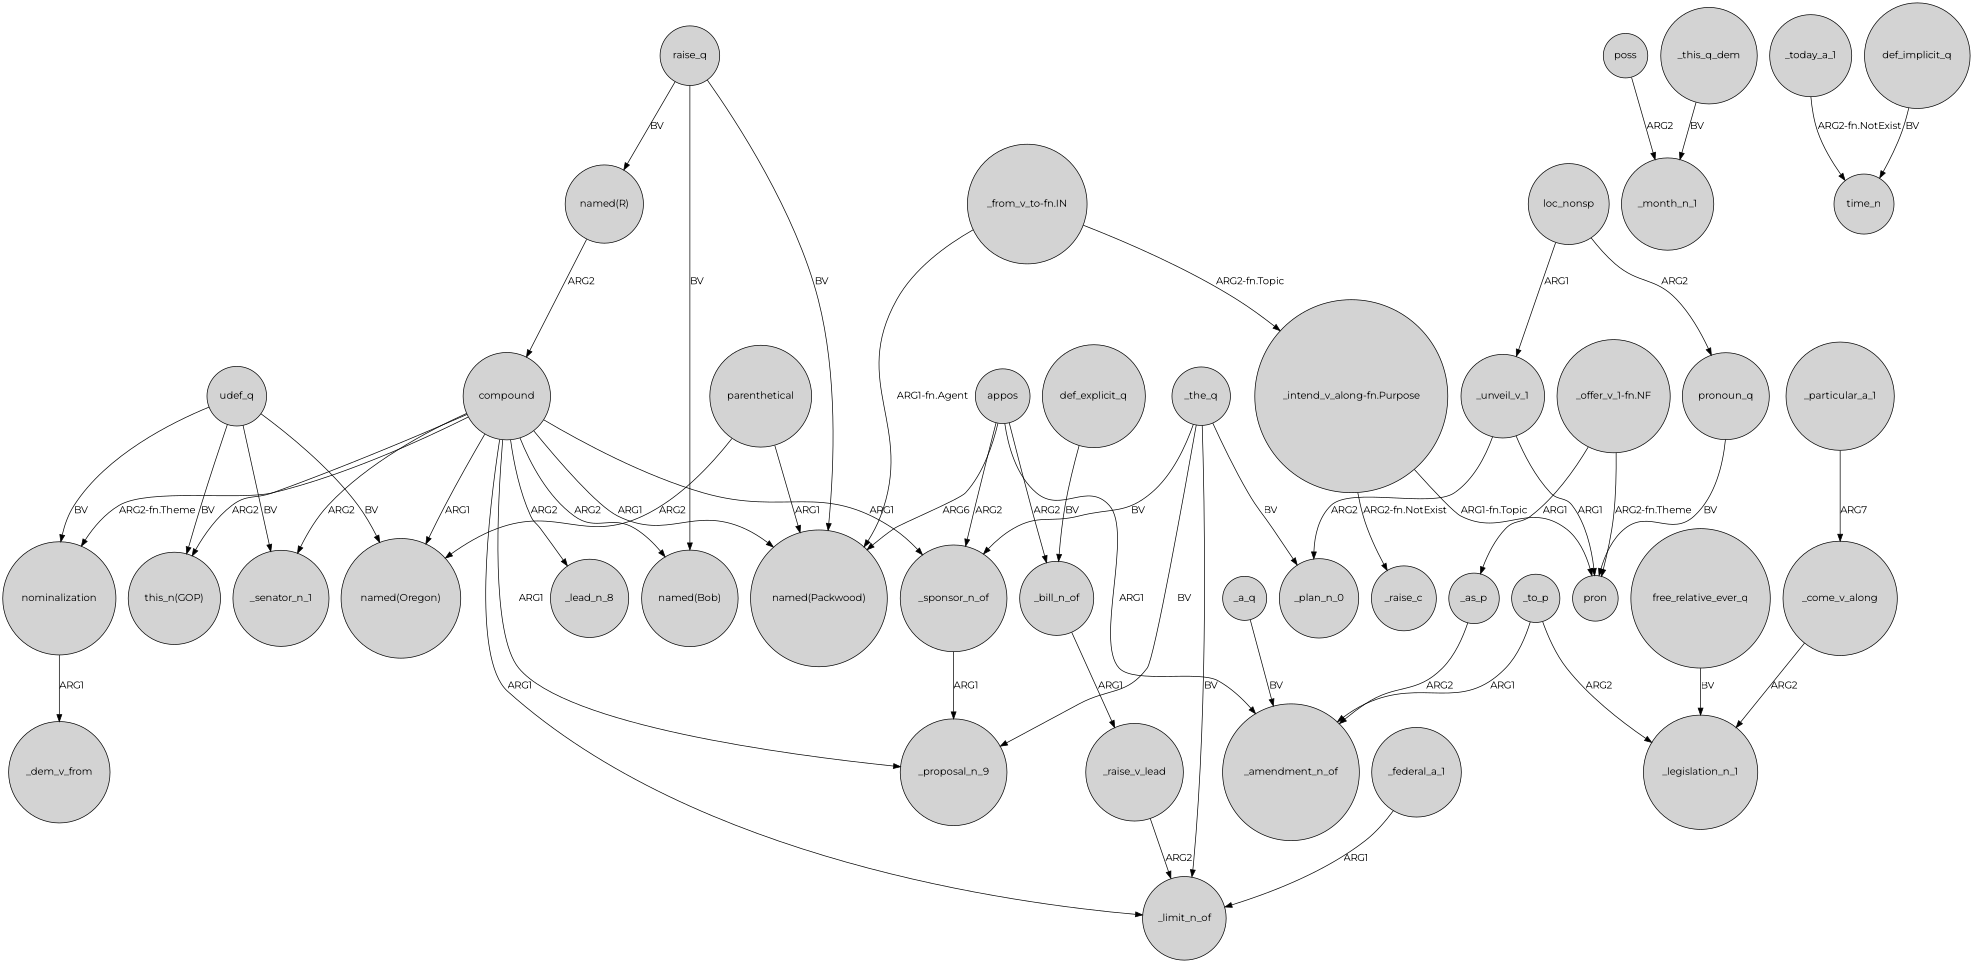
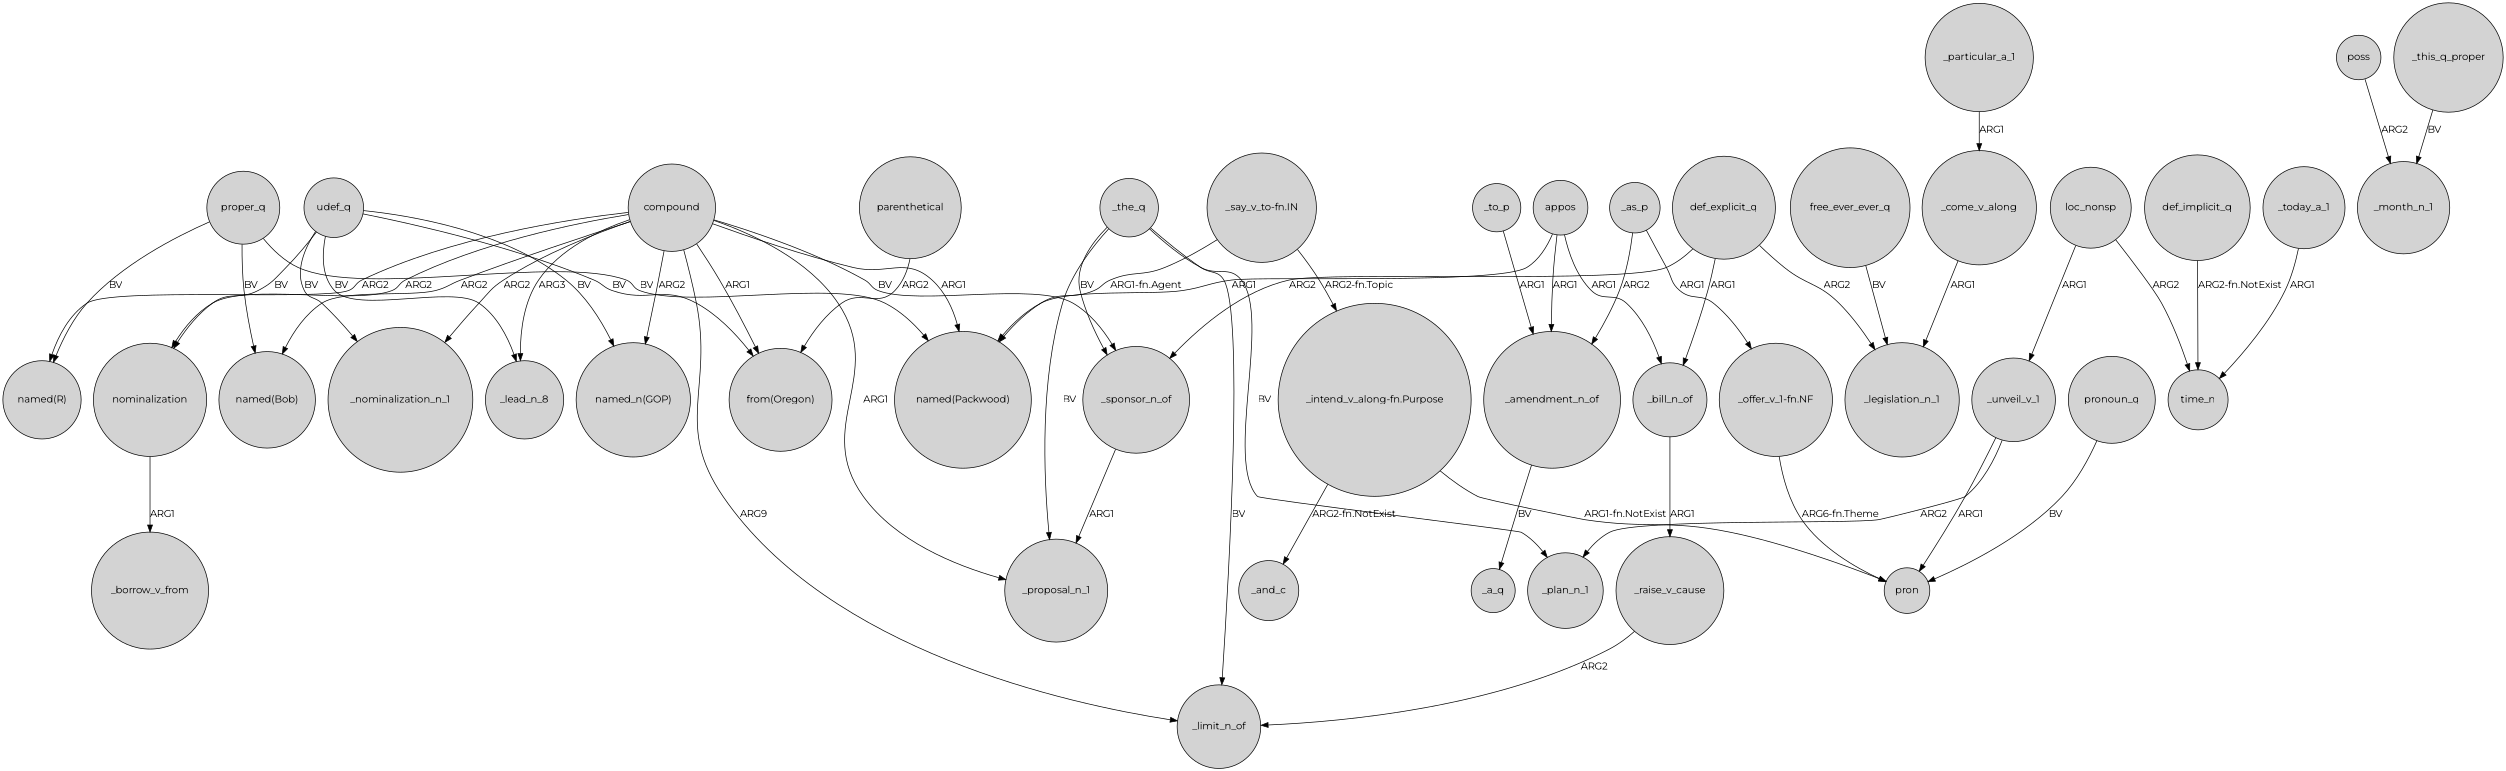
(690, 56) -> (243, 208)
(1709, 56) -> (2448, 58)
(1860, 126) -> (2303, 285)
(1912, 126) -> (2240, 285)
(1027, 204) -> (1262, 208)
(1657, 285) -> (2159, 298)
(558, 295) -> (348, 291)
none -> (409, 299)
(981, 481) -> (1521, 276)
(786, 486) -> none
(157, 511) -> (419, 285)
(544, 511) -> (552, 285)
(882, 511) -> (885, 285)
(956, 511) -> (1244, 285)
(1047, 511) -> (1604, 285)
(1072, 511) -> (1723, 285)
(1494, 511) -> (1626, 514)
(1537, 511) -> (1688, 295)
(1653, 511) -> (1840, 514)
(1854, 511) -> (1992, 130)
(174, 598) -> (633, 400)
(281, 598) -> (400, 400)
(401, 598) -> (781, 400)
(1319, 598) -> (1565, 591)
(1404, 598) -> (1269, 591)
(1701, 598) -> (1850, 208)
(1261, 660) -> (1516, 514)
(520, 686) -> (754, 514)
(1784, 686) -> (1963, 285)
(1584, 688) -> (1821, 289)
(59, 772) -> (150, 591)
(954, 772) -> (1056, 591)
(1135, 772) -> (1670, 591)
(1417, 772) -> none
